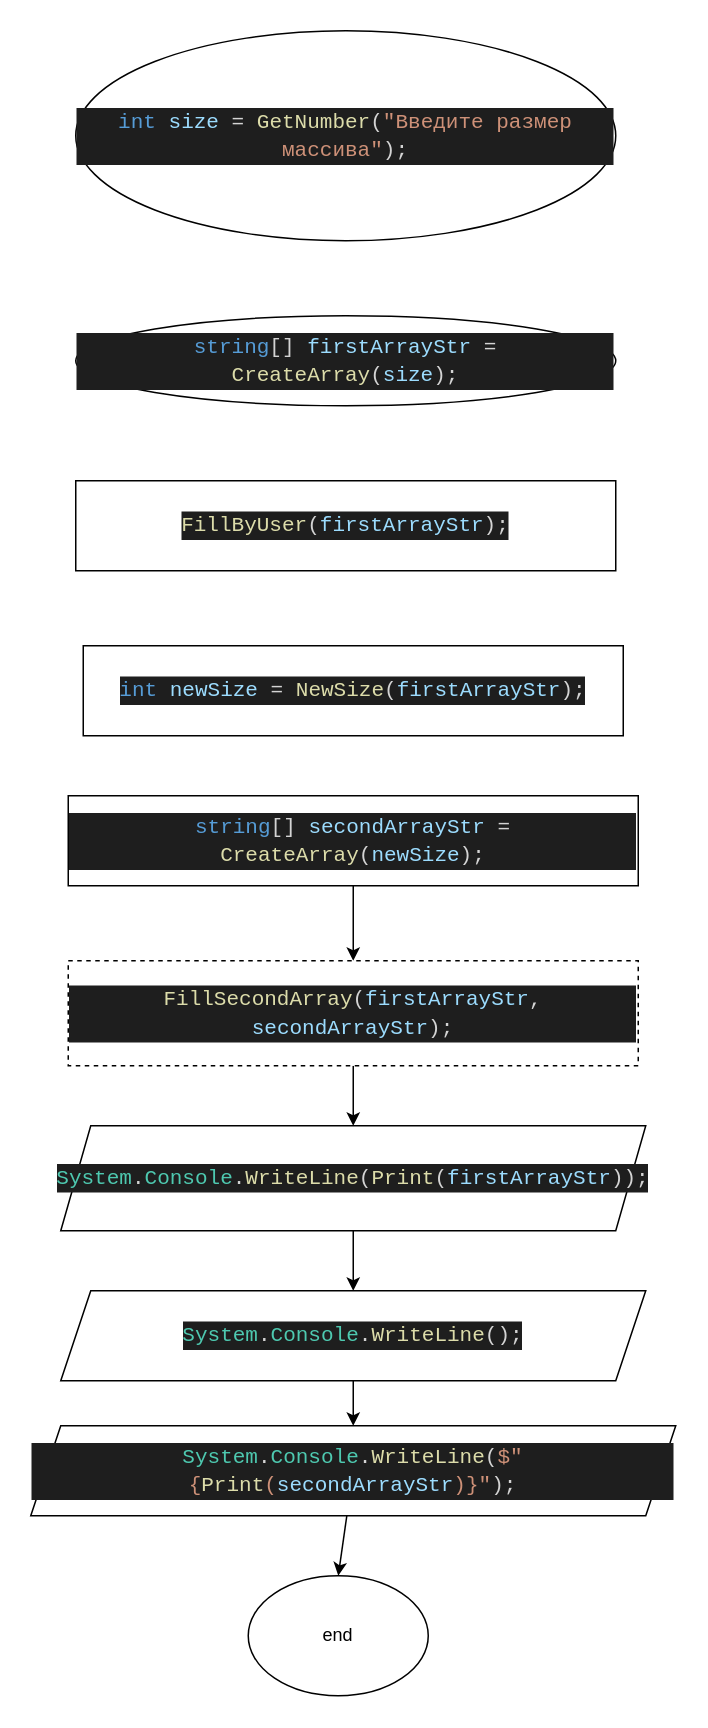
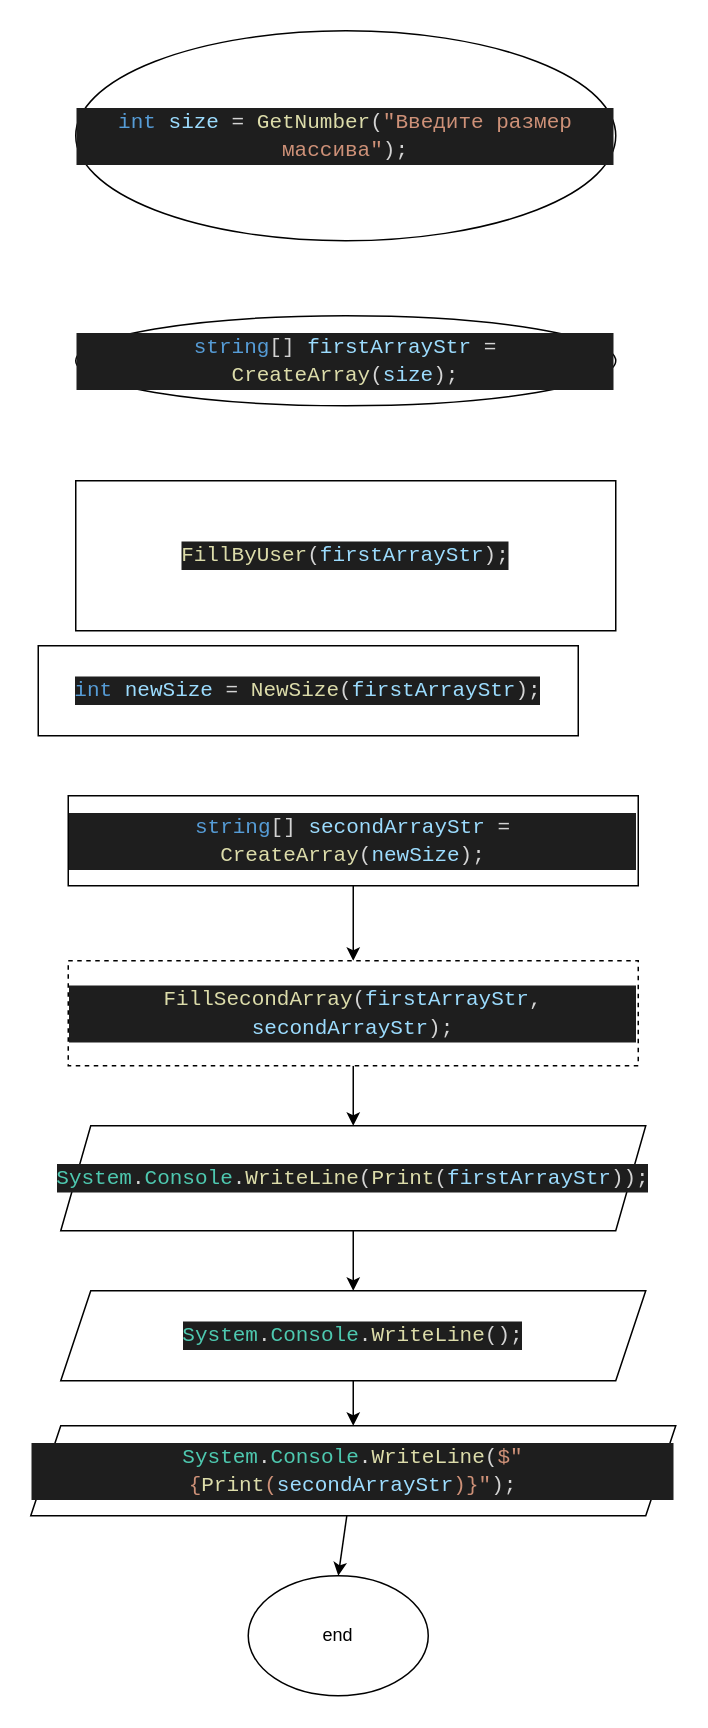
(346, 526) -> (346, 556)
(353, 691) -> (308, 691)
